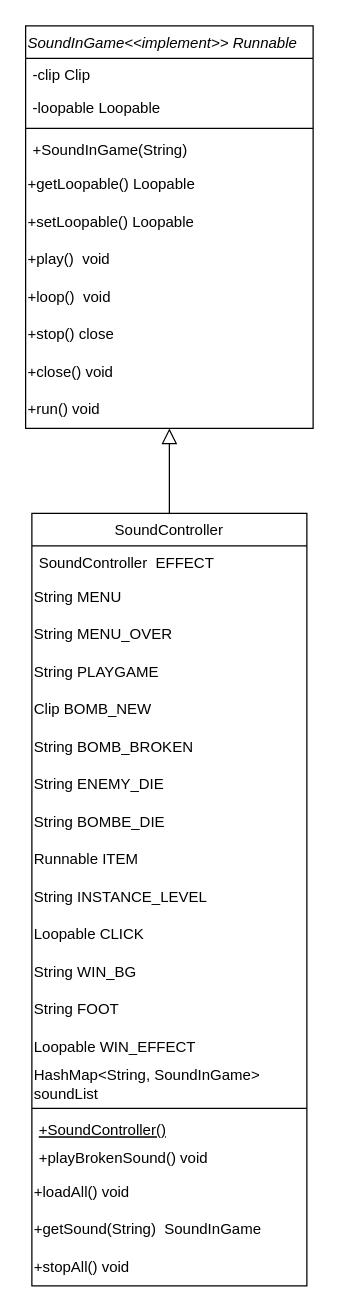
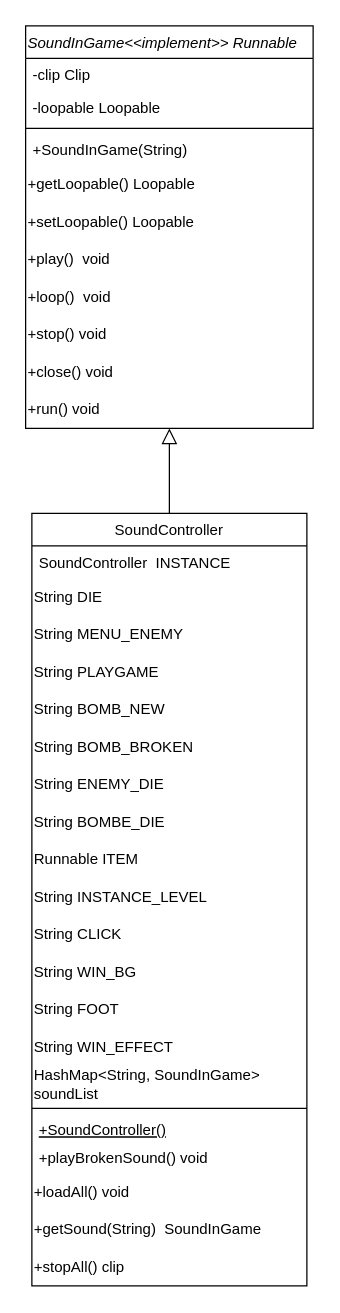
(79, 334) -> (75, 334)
(130, 563) -> (138, 563)
(77, 597) -> (72, 597)
(98, 634) -> (102, 634)
(83, 709) -> (93, 709)
(89, 934) -> (81, 934)
(110, 1047) -> (102, 1047)
(90, 1267) -> (88, 1267)
